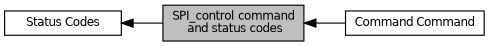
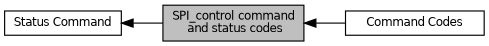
(63, 23) -> (63, 23)
(415, 23) -> (415, 23)
